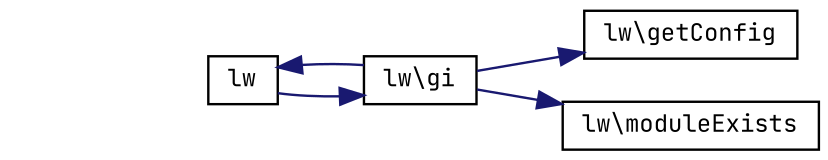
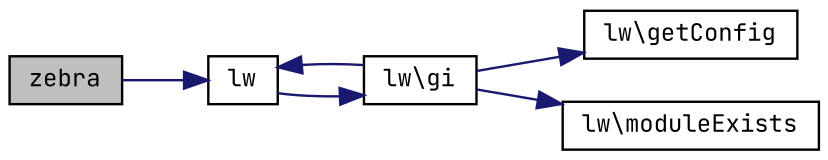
none -> (66, 80)
